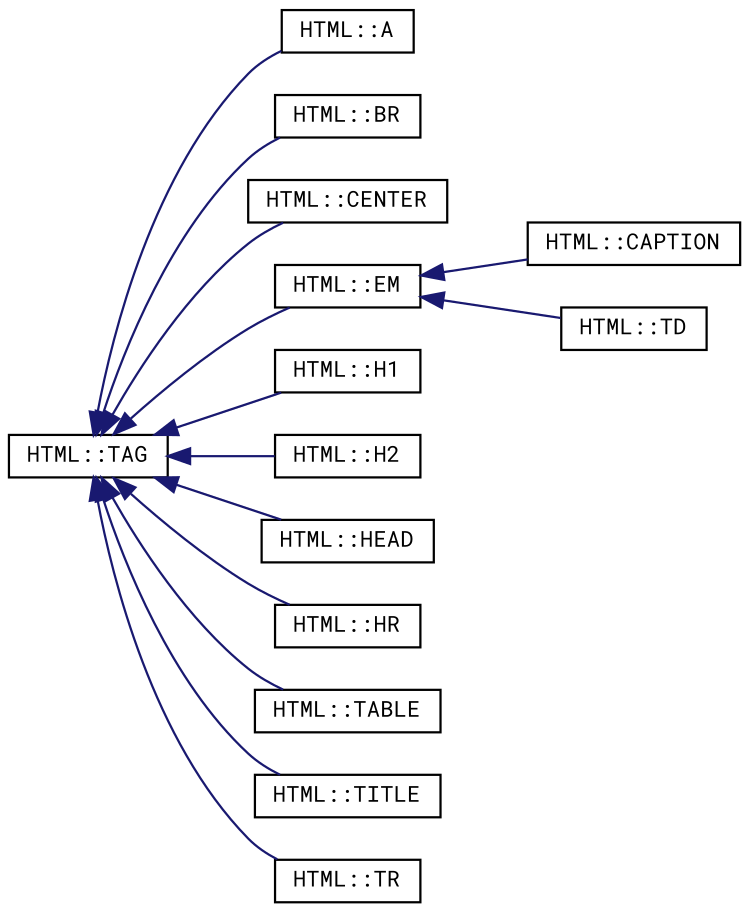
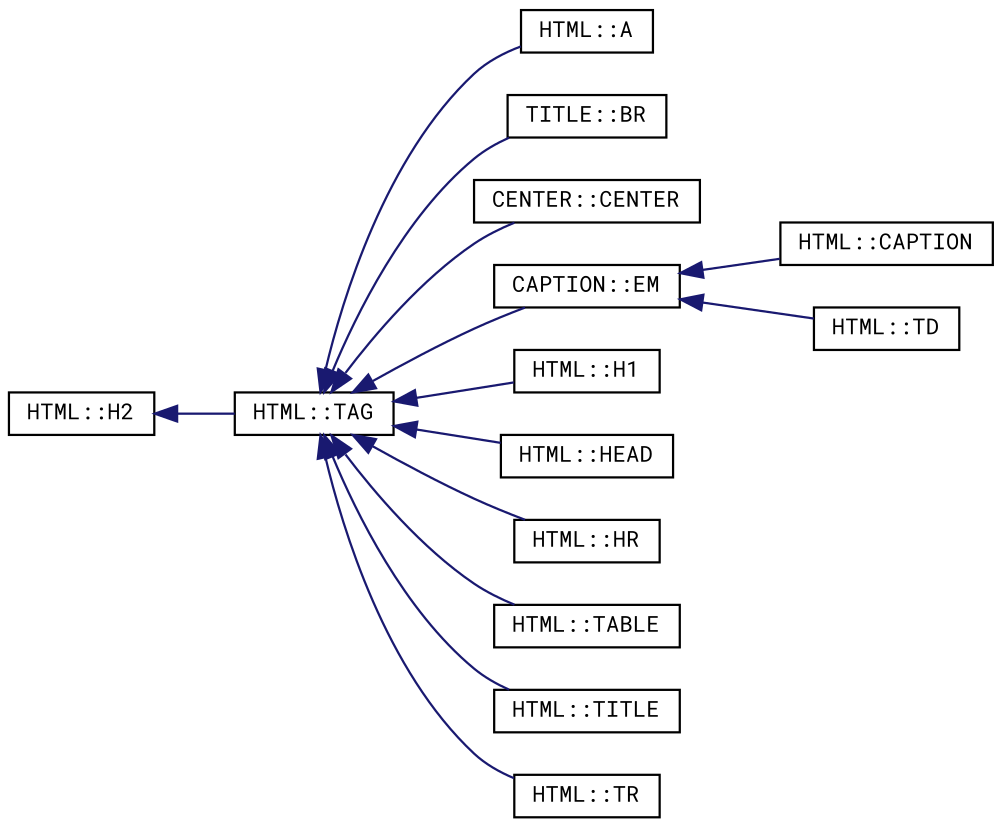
(348, 116) -> (587, 116)
(348, 201) -> (587, 201)
(348, 286) -> (587, 286)
(233, 456) -> (206, 414)
